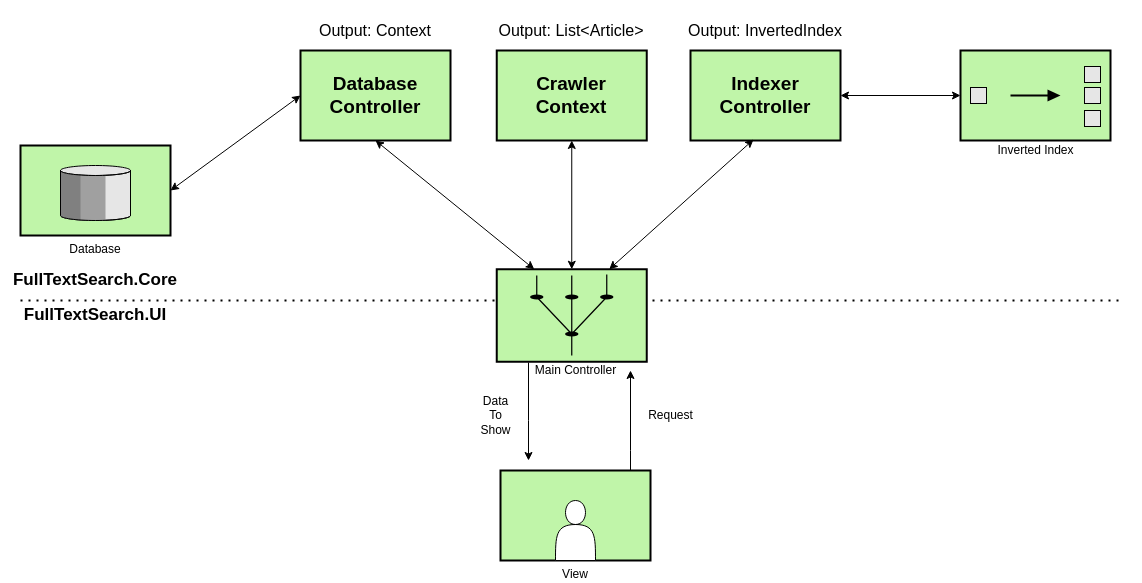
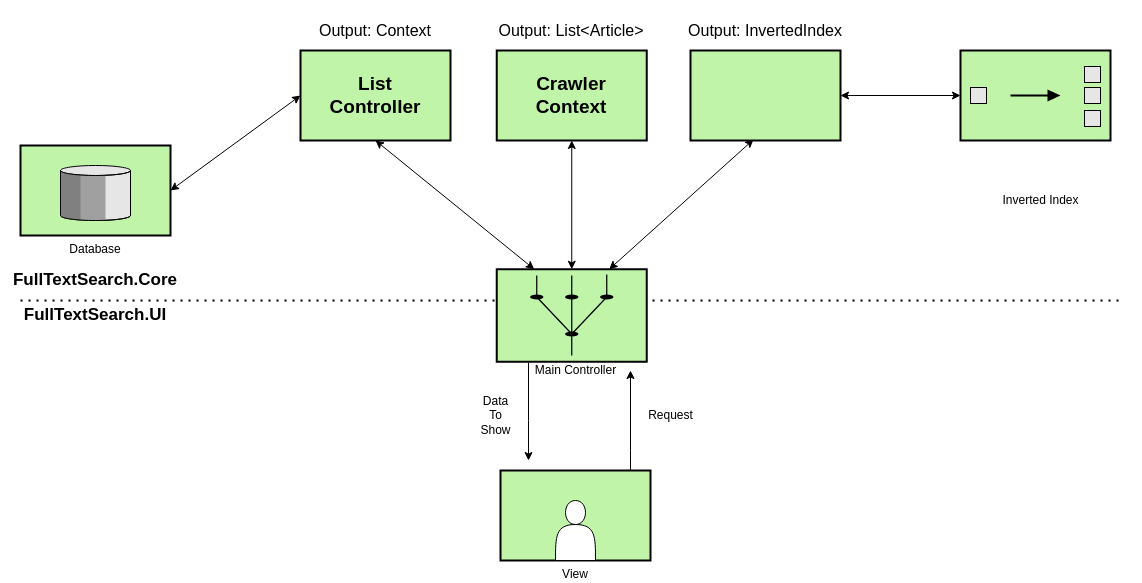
(376, 96) -> (376, 96)
(766, 96) -> none
(1036, 151) -> (1041, 201)
